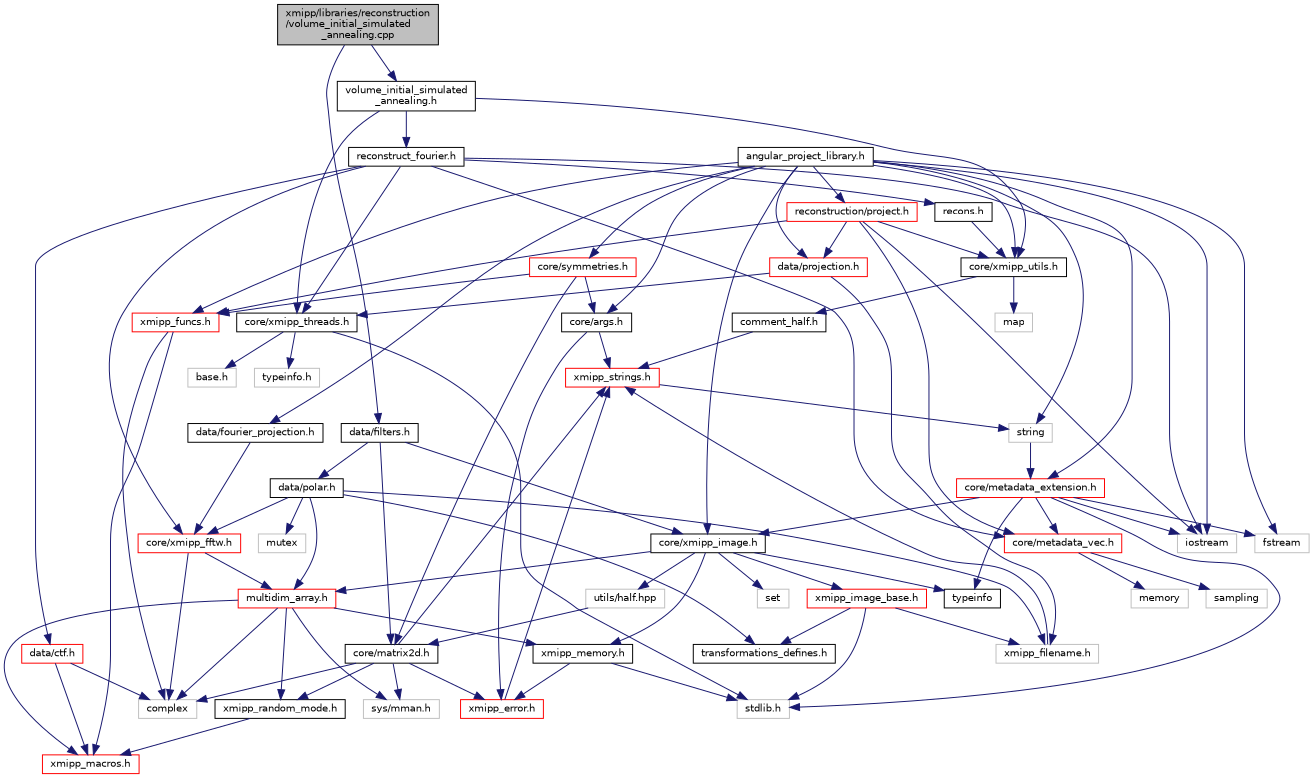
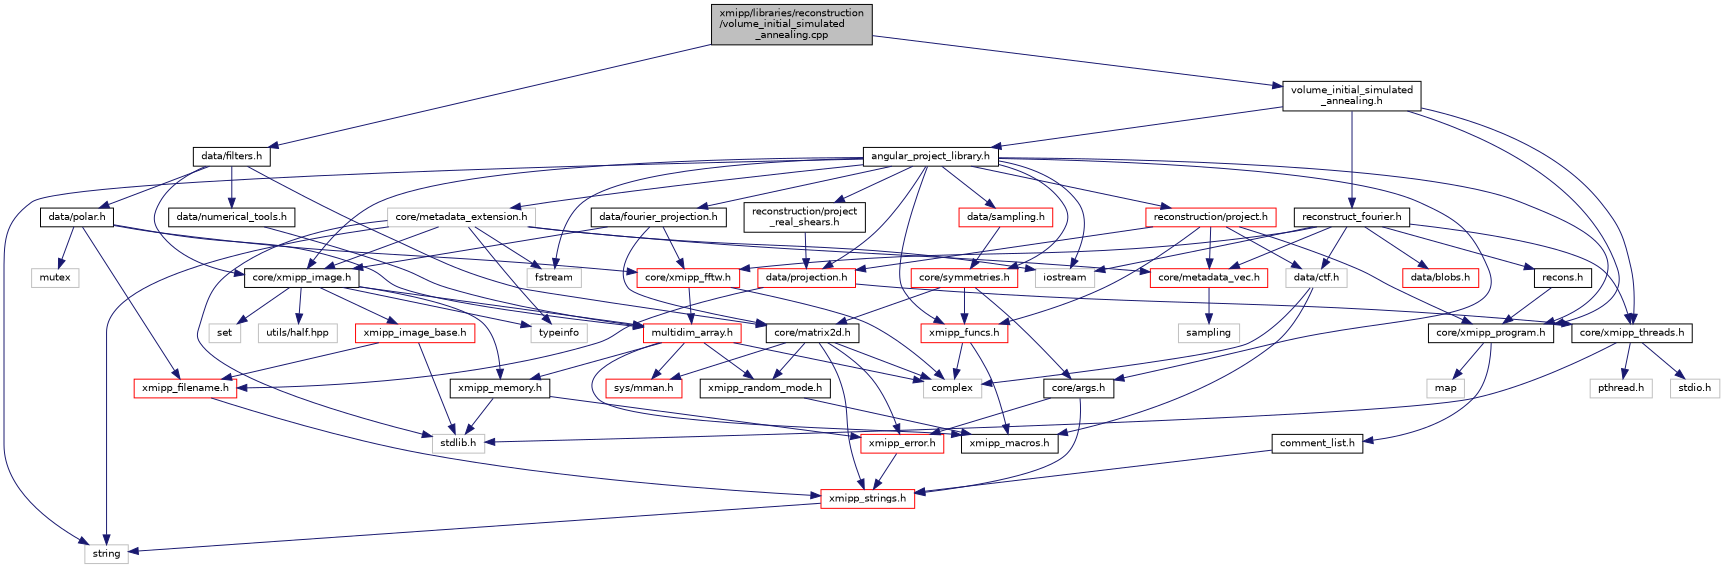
none -> (1142, 126)
none -> (232, 217)
none -> (805, 217)
none -> (1006, 217)
none -> (473, 249)
(1014, 267) -> (1491, 333)
none -> (1441, 278)
(779, 322) -> (1318, 444)
(1027, 373) -> (1259, 245)
(212, 378) -> (1621, 389)
(287, 378) -> (1695, 389)
(1030, 456) -> (140, 291)
(1030, 488) -> (462, 217)
(972, 599) -> (559, 333)
(1160, 599) -> none
(513, 625) -> (657, 300)
(52, 654) -> (1317, 278)
(764, 654) -> none
(1047, 654) -> (185, 389)
(401, 709) -> (644, 389)
(91, 764) -> (1010, 444)
